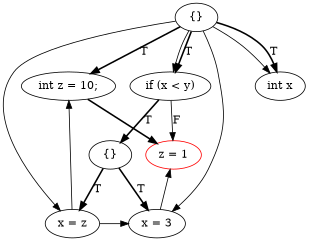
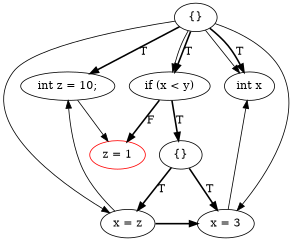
(172, 117) -> (146, 118)
(119, 119) -> (90, 117)
(164, 193) -> (237, 159)
(110, 224) -> (172, 224)
